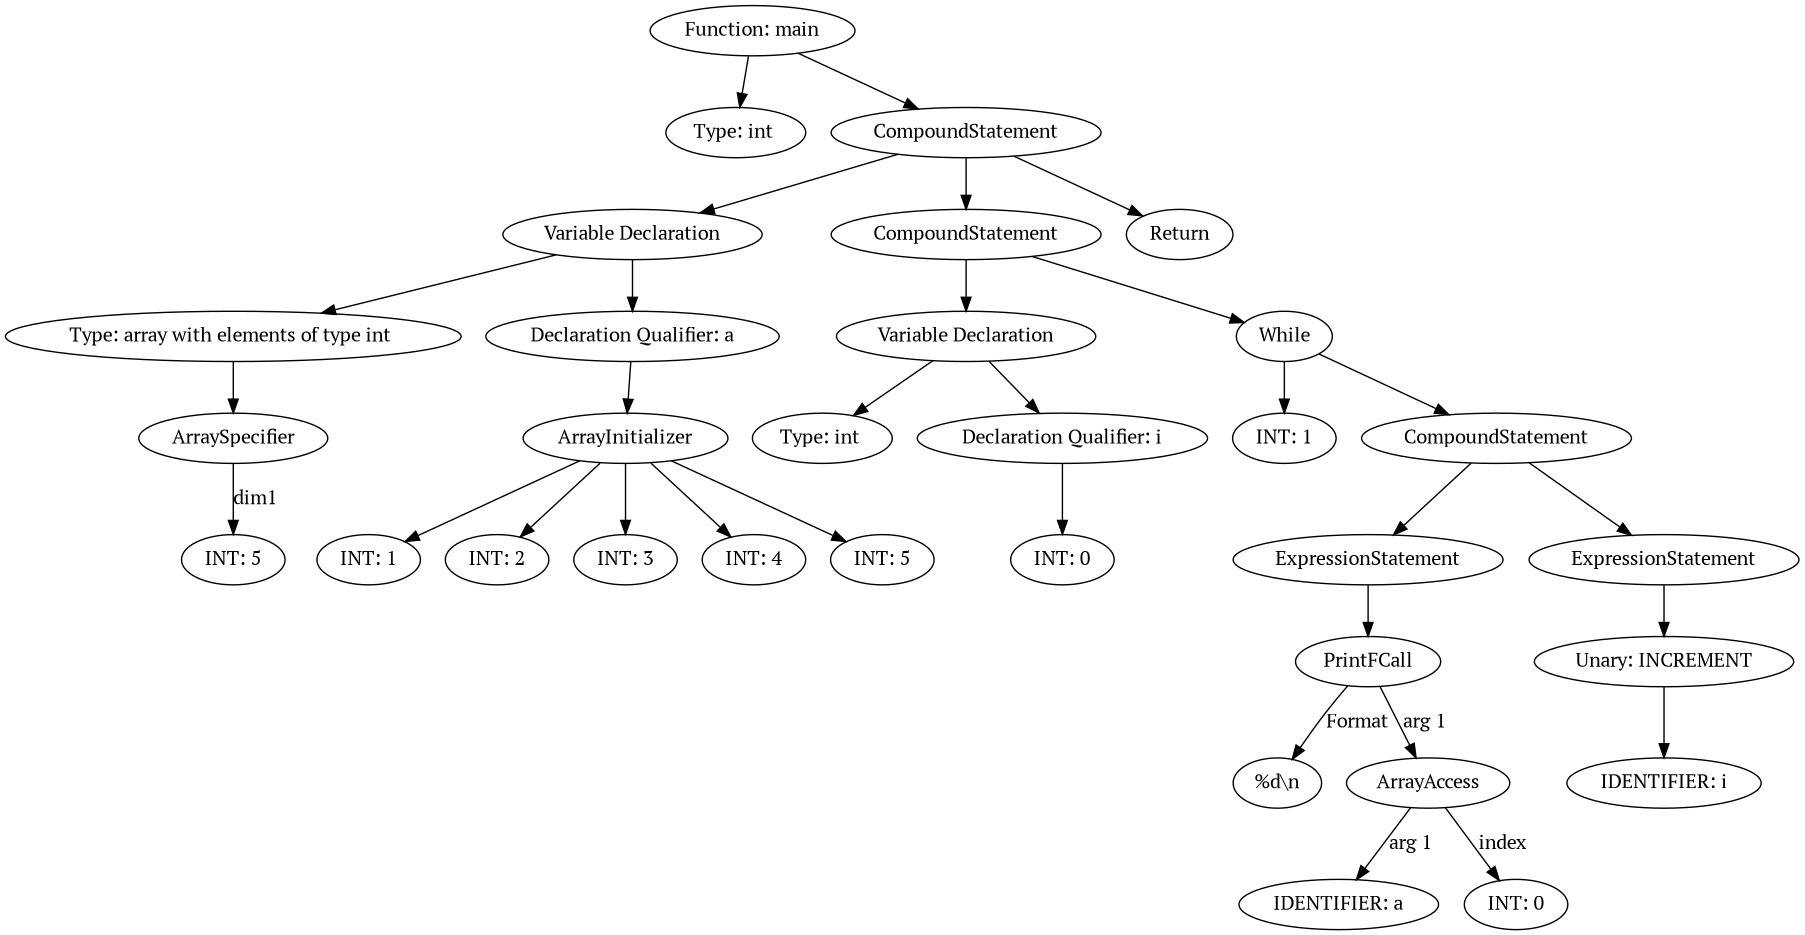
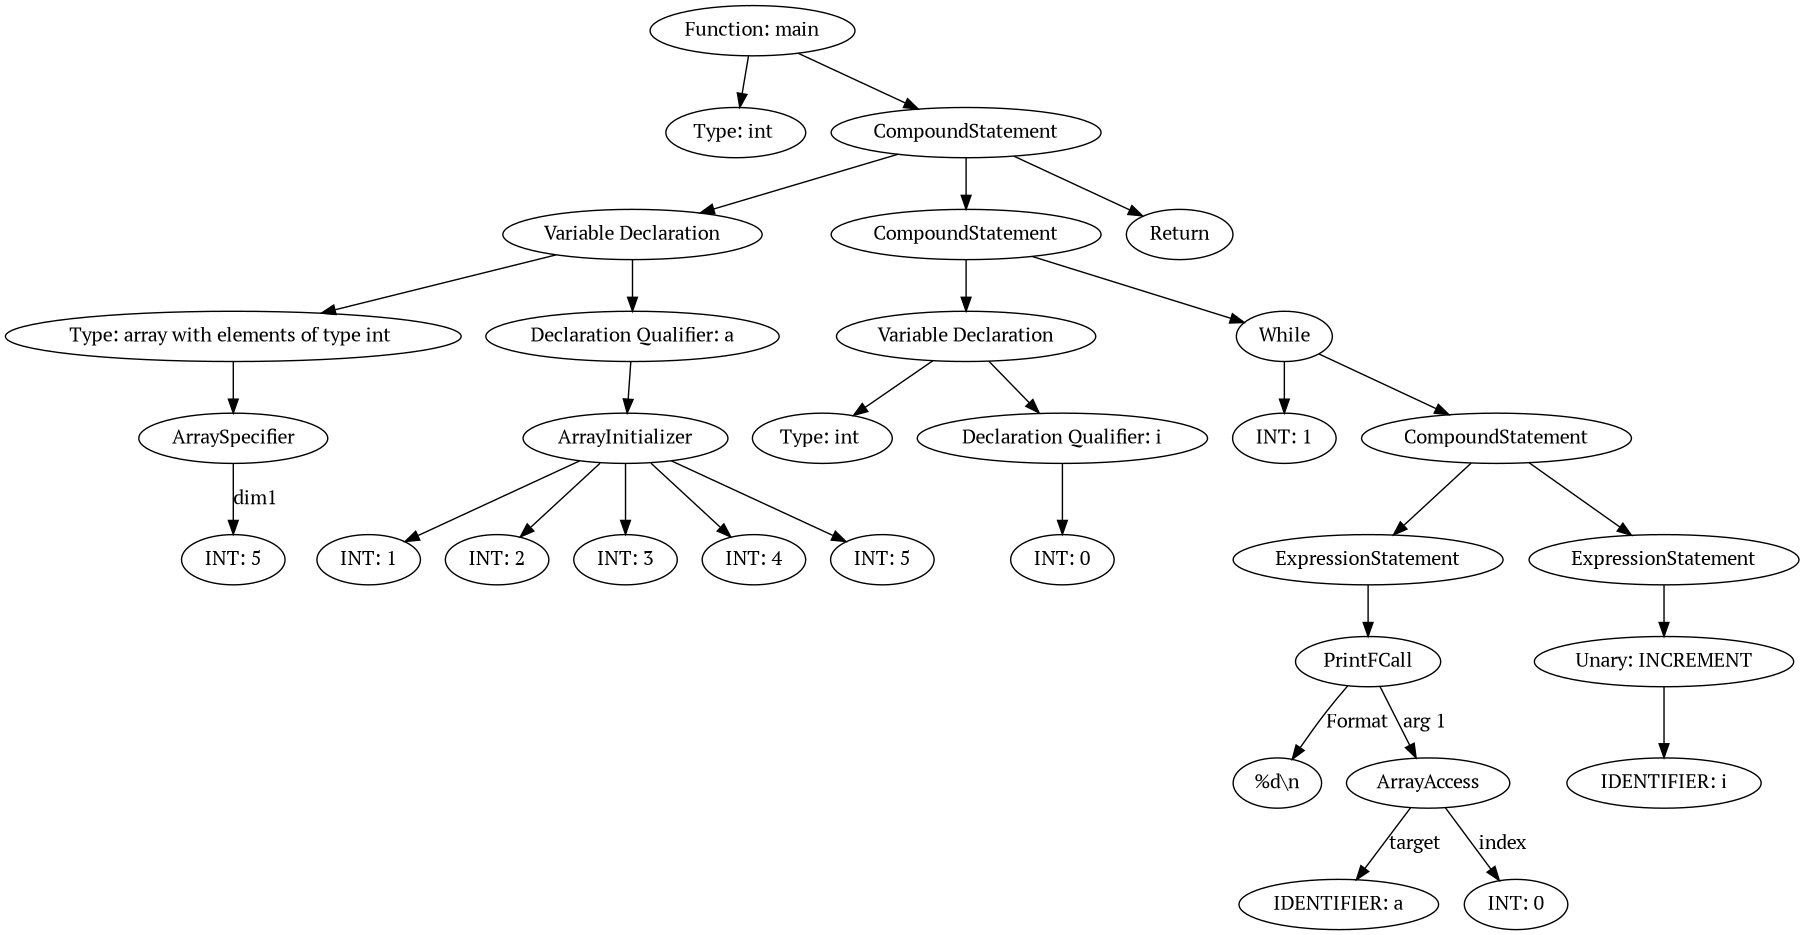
(1411, 844) -> (1415, 844)
